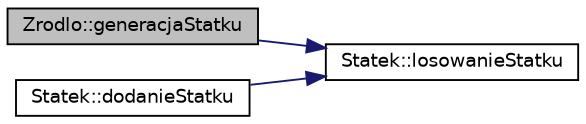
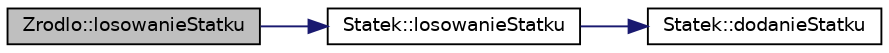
(133, 26) -> (134, 26)
(279, 82) -> (604, 26)
